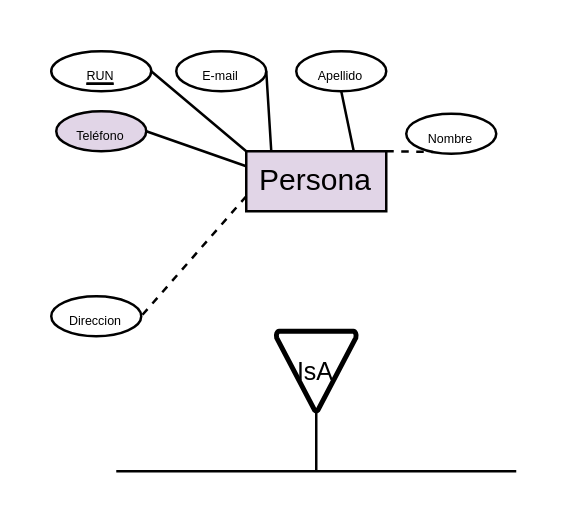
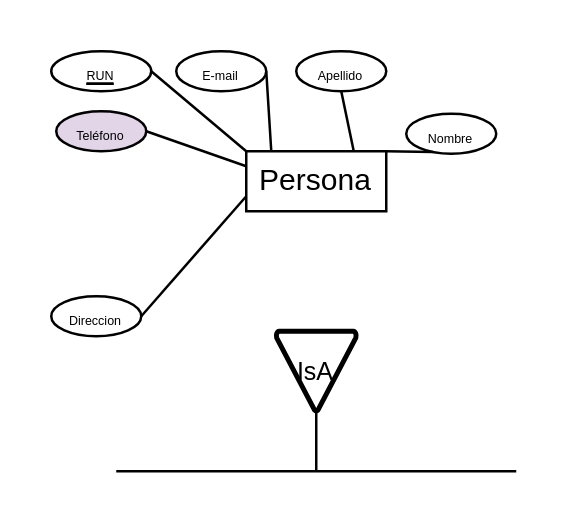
(410, 152) -> (410, 152)
(316, 181) -> (316, 181)
(192, 258) -> (192, 258)
